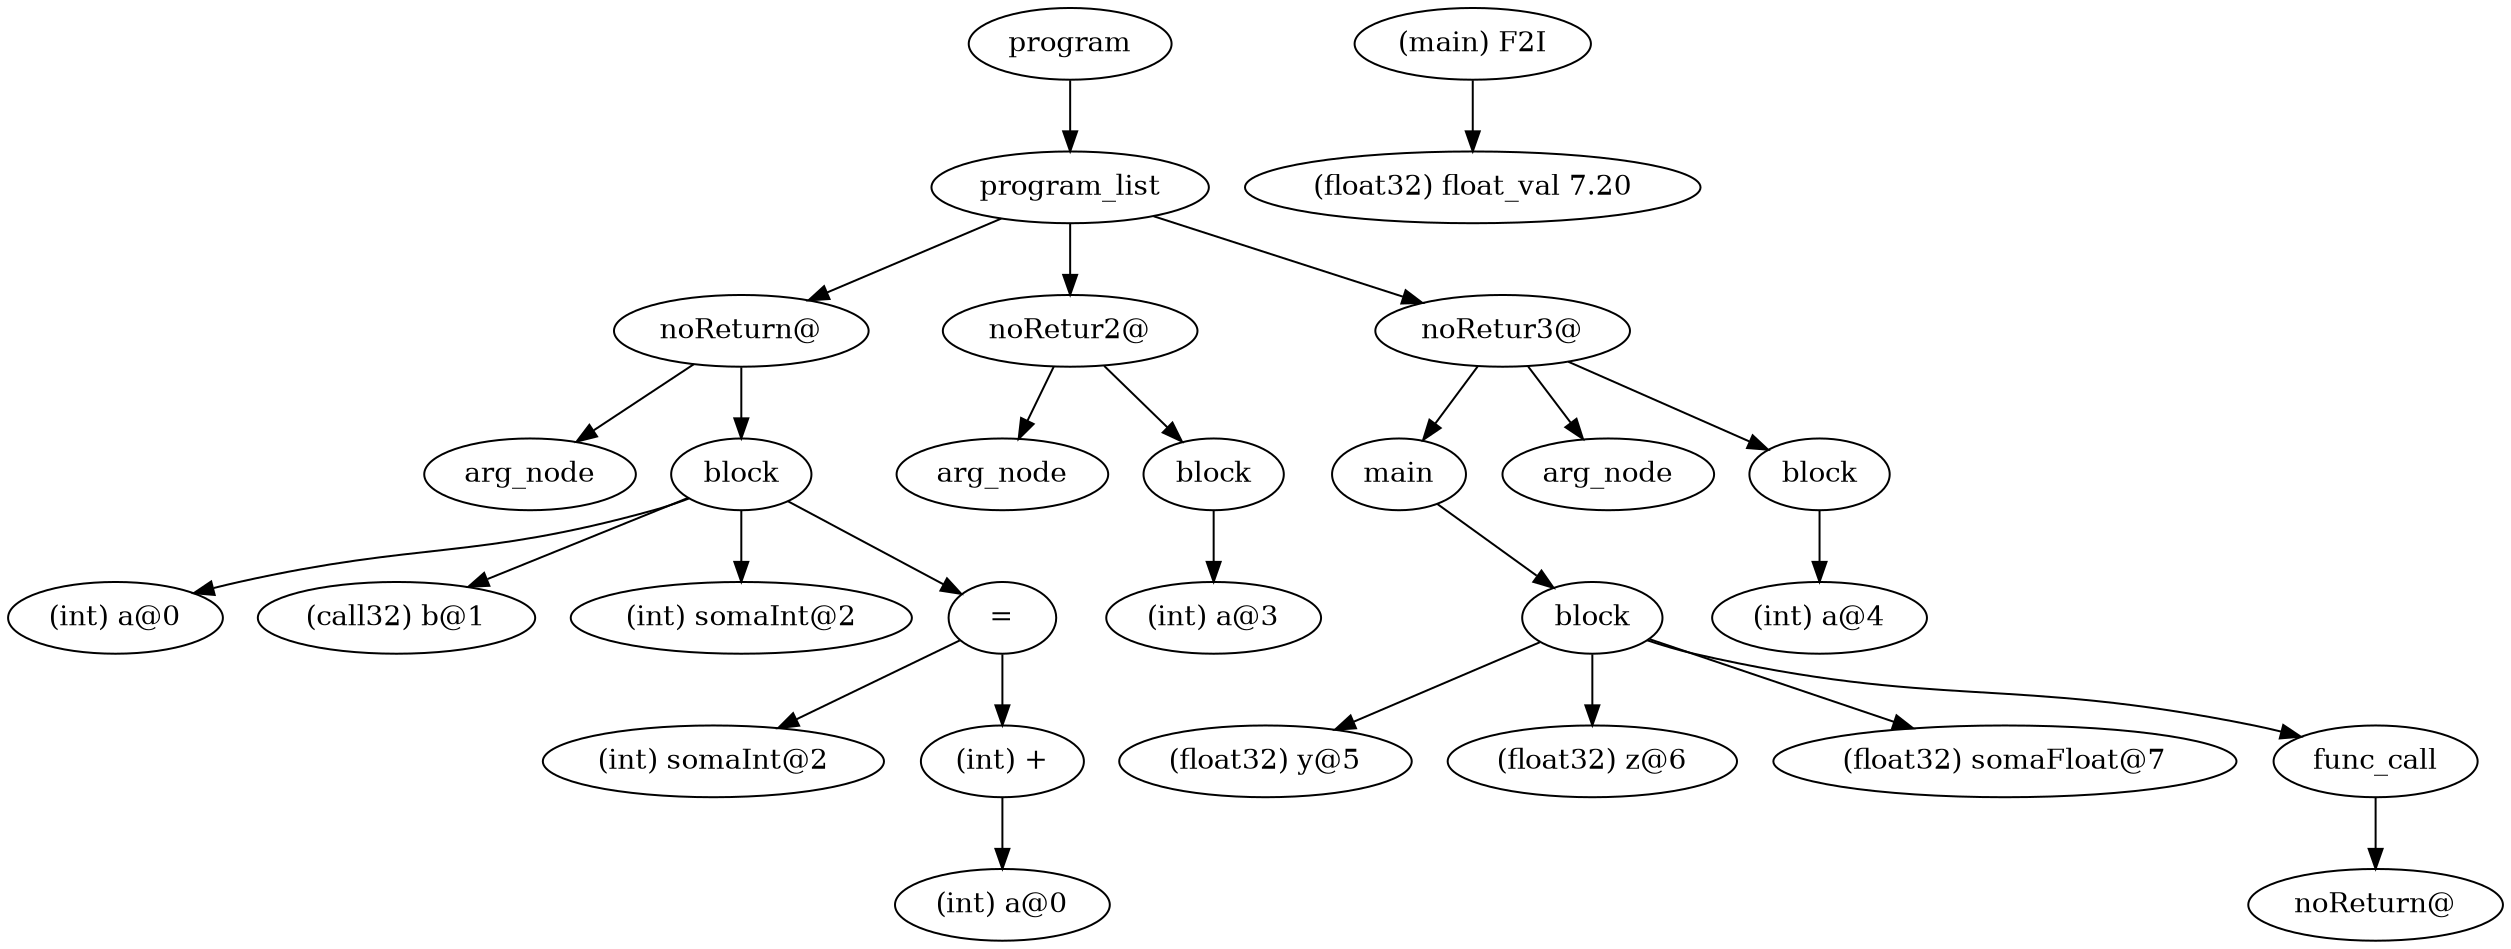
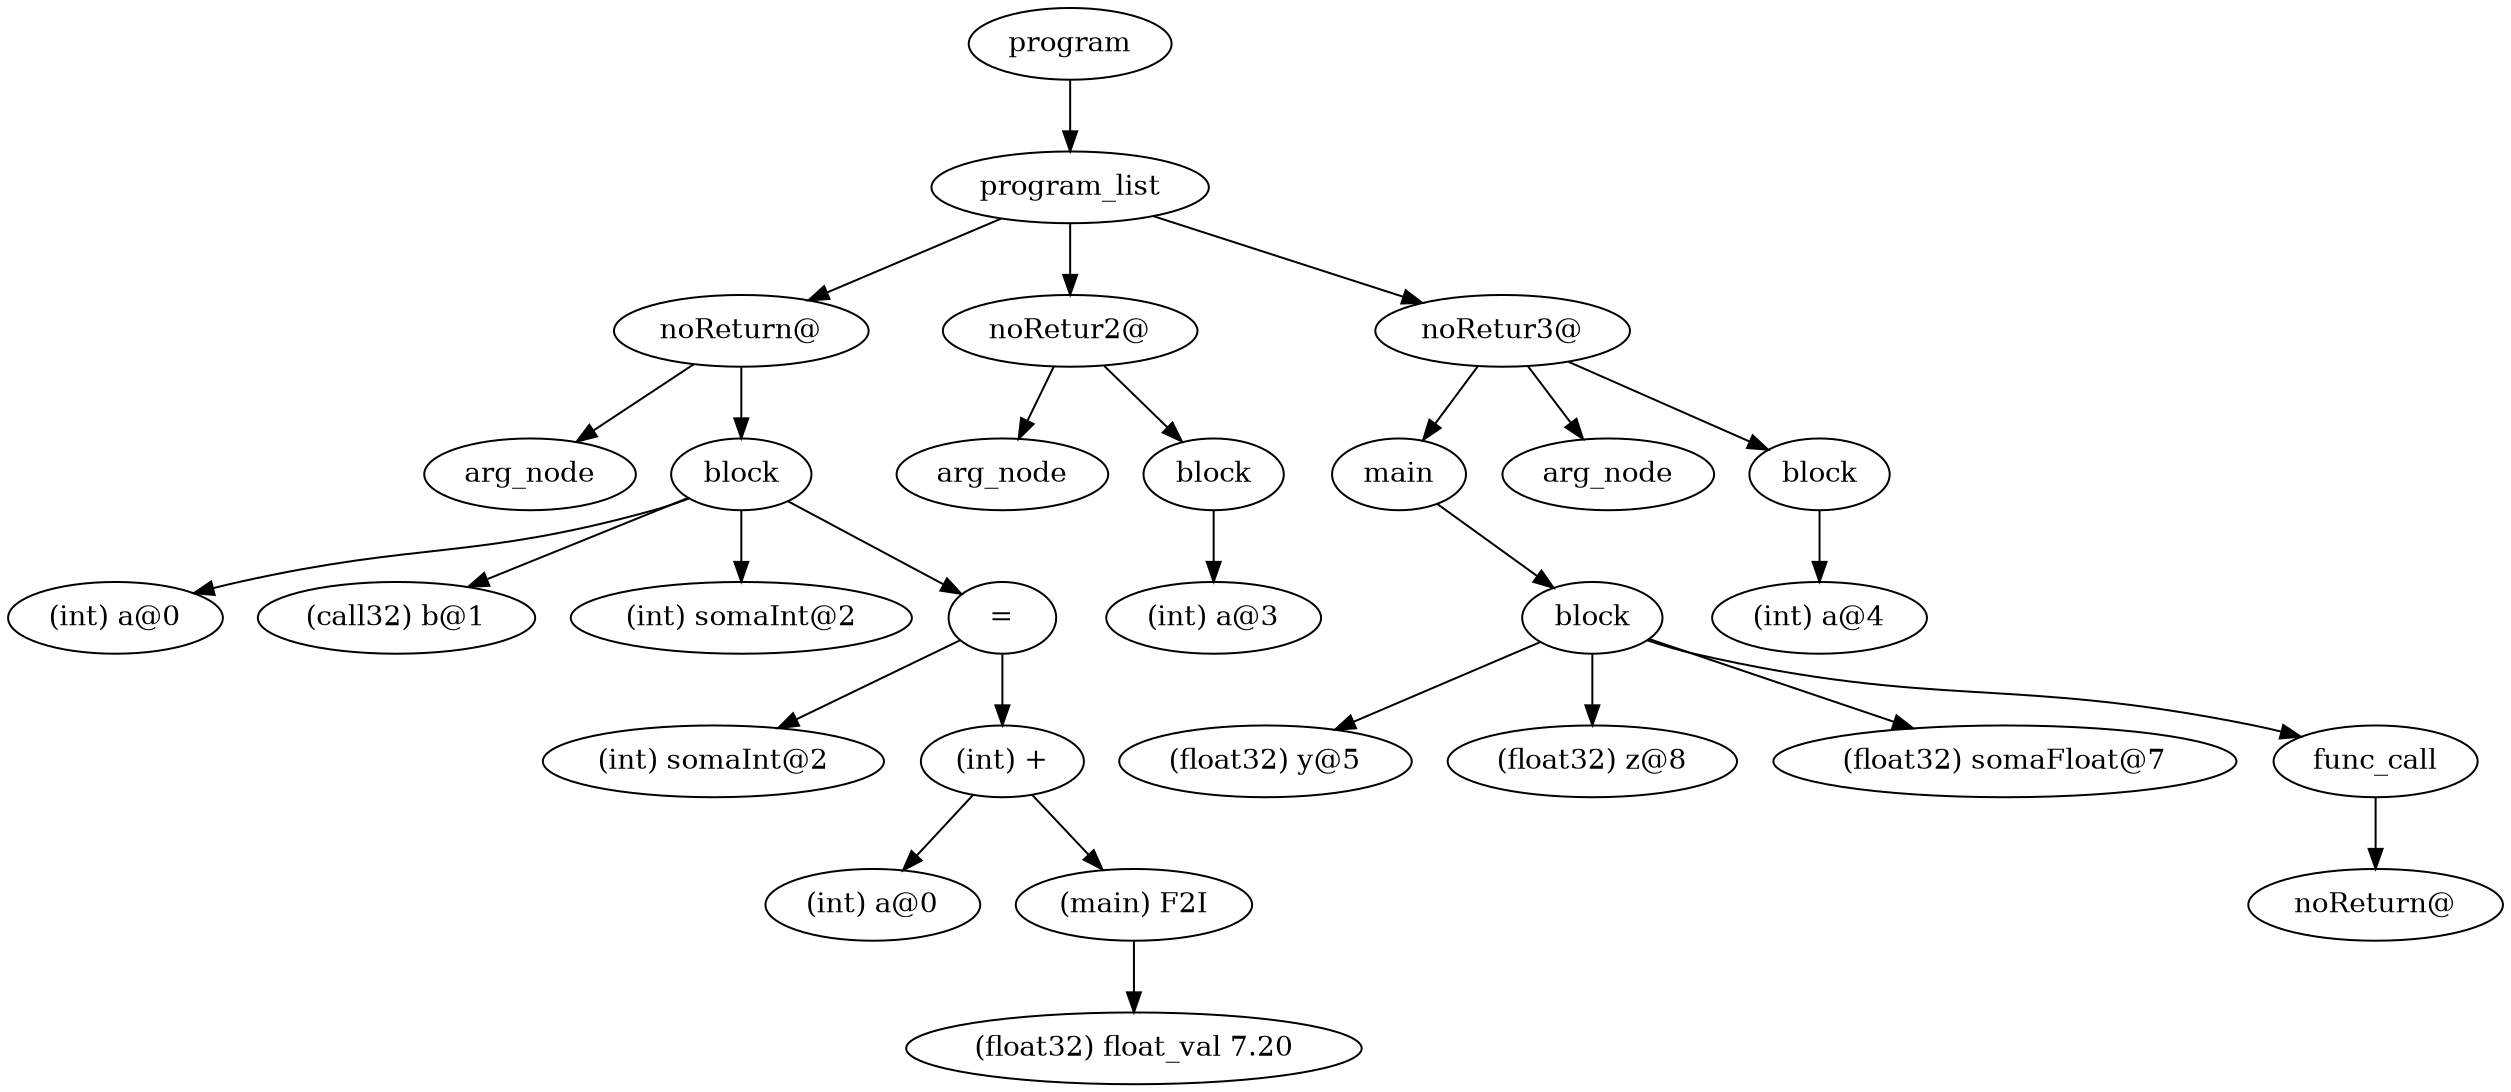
(1592, 761) -> (1592, 761)
none -> (1060, 825)
